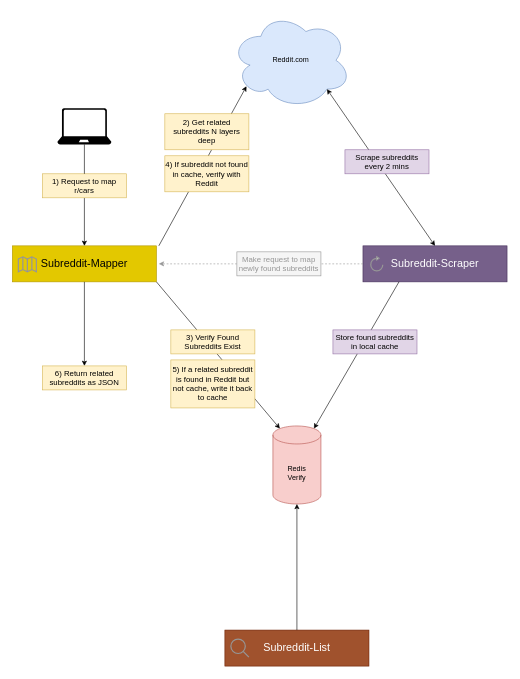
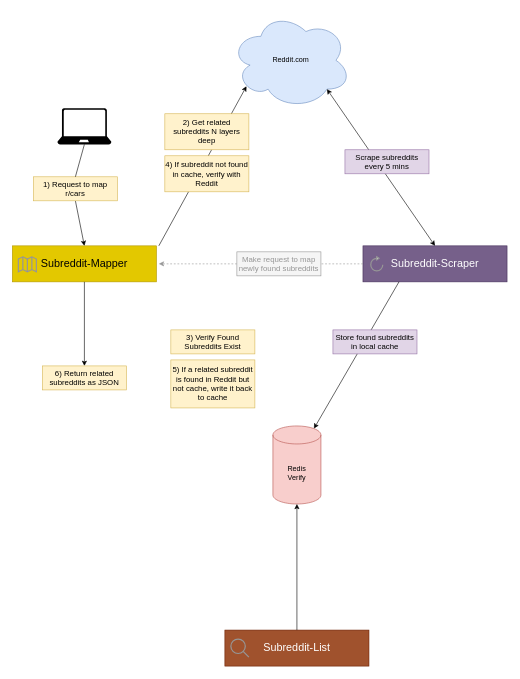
(387, 162) -> (387, 162)
(84, 186) -> (75, 189)
(174, 303) -> none
